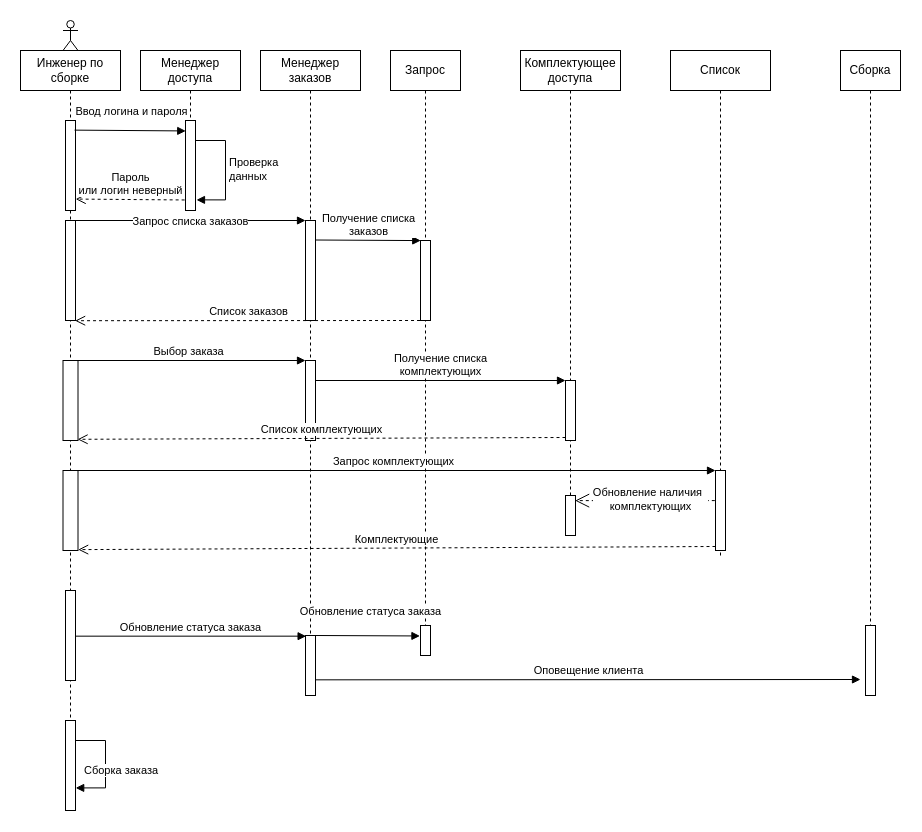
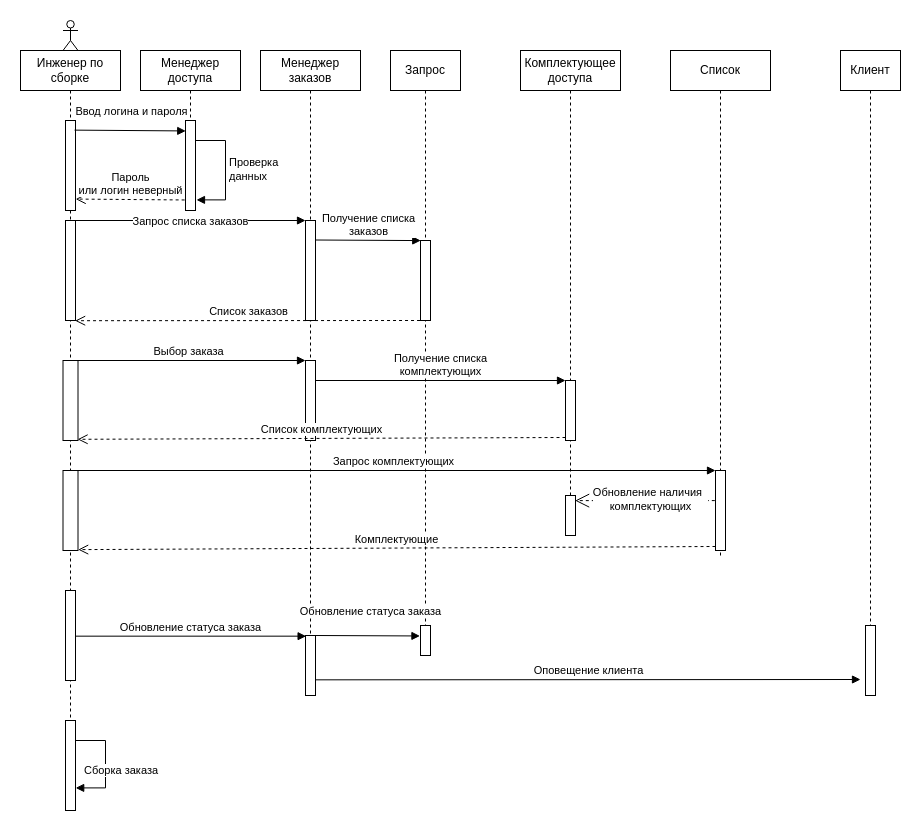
(871, 71) -> (871, 71)
